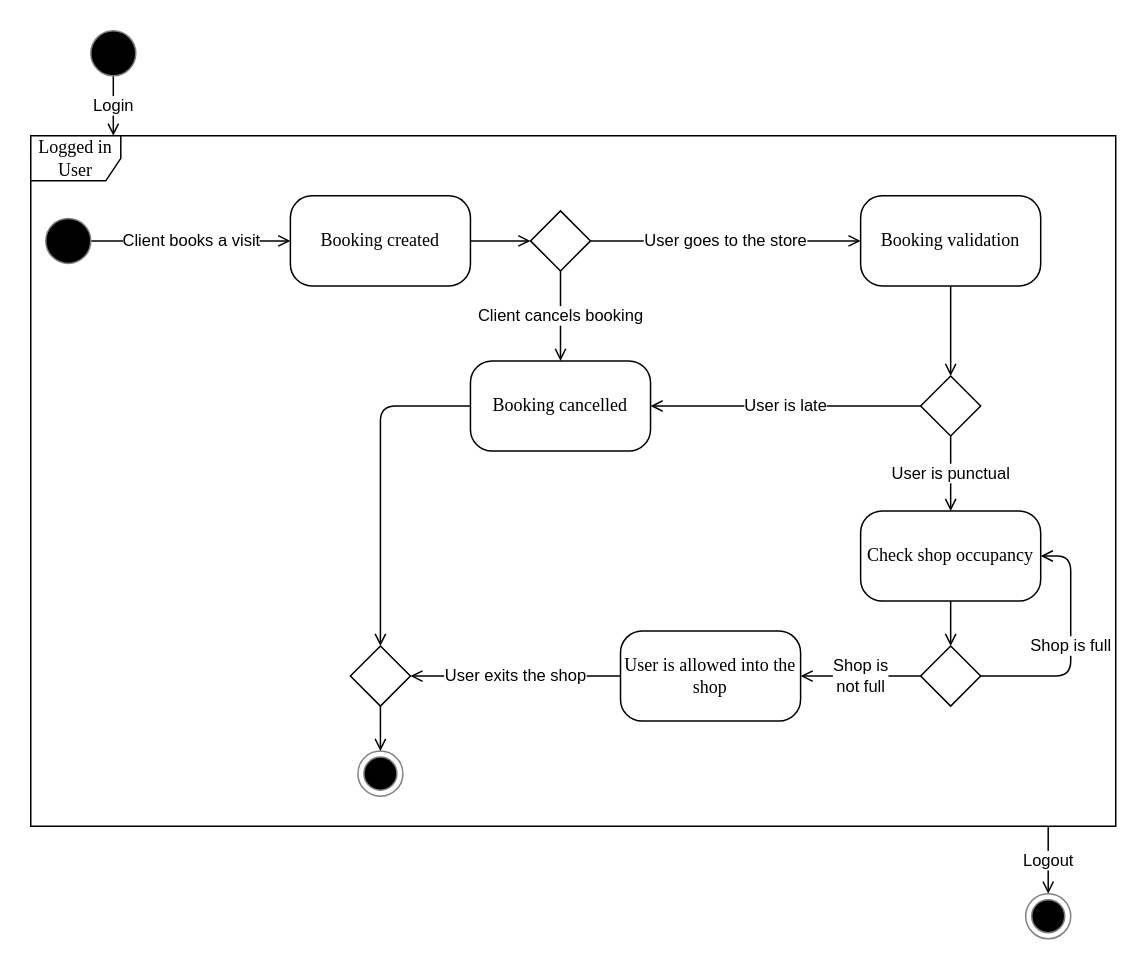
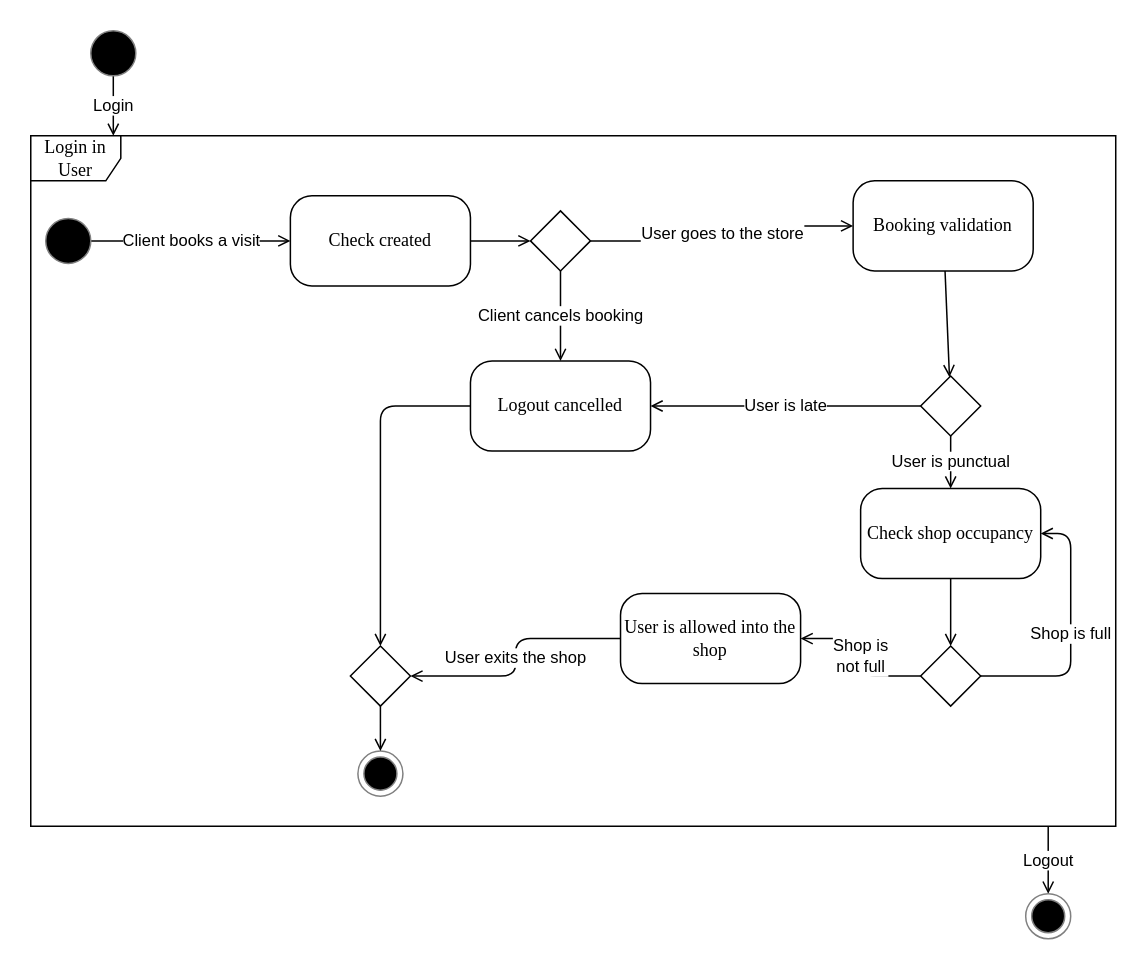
(76, 158) -> (76, 158)
(380, 241) -> (380, 241)
(950, 241) -> (943, 226)
(560, 406) -> (560, 406)
(950, 556) -> (950, 533)
(710, 676) -> (710, 638)
